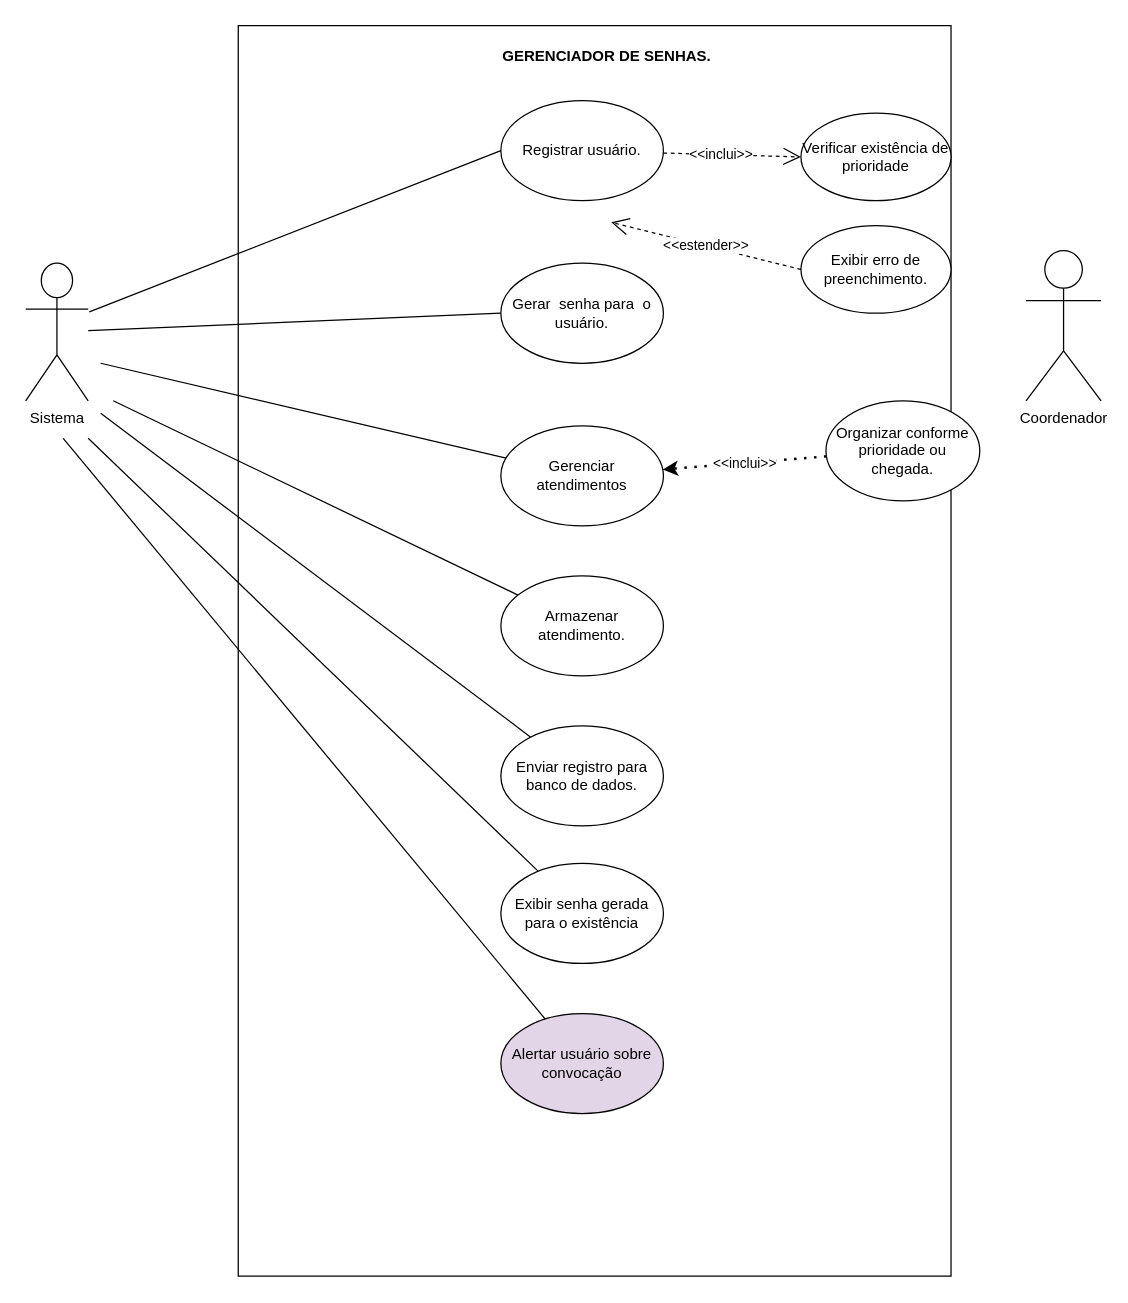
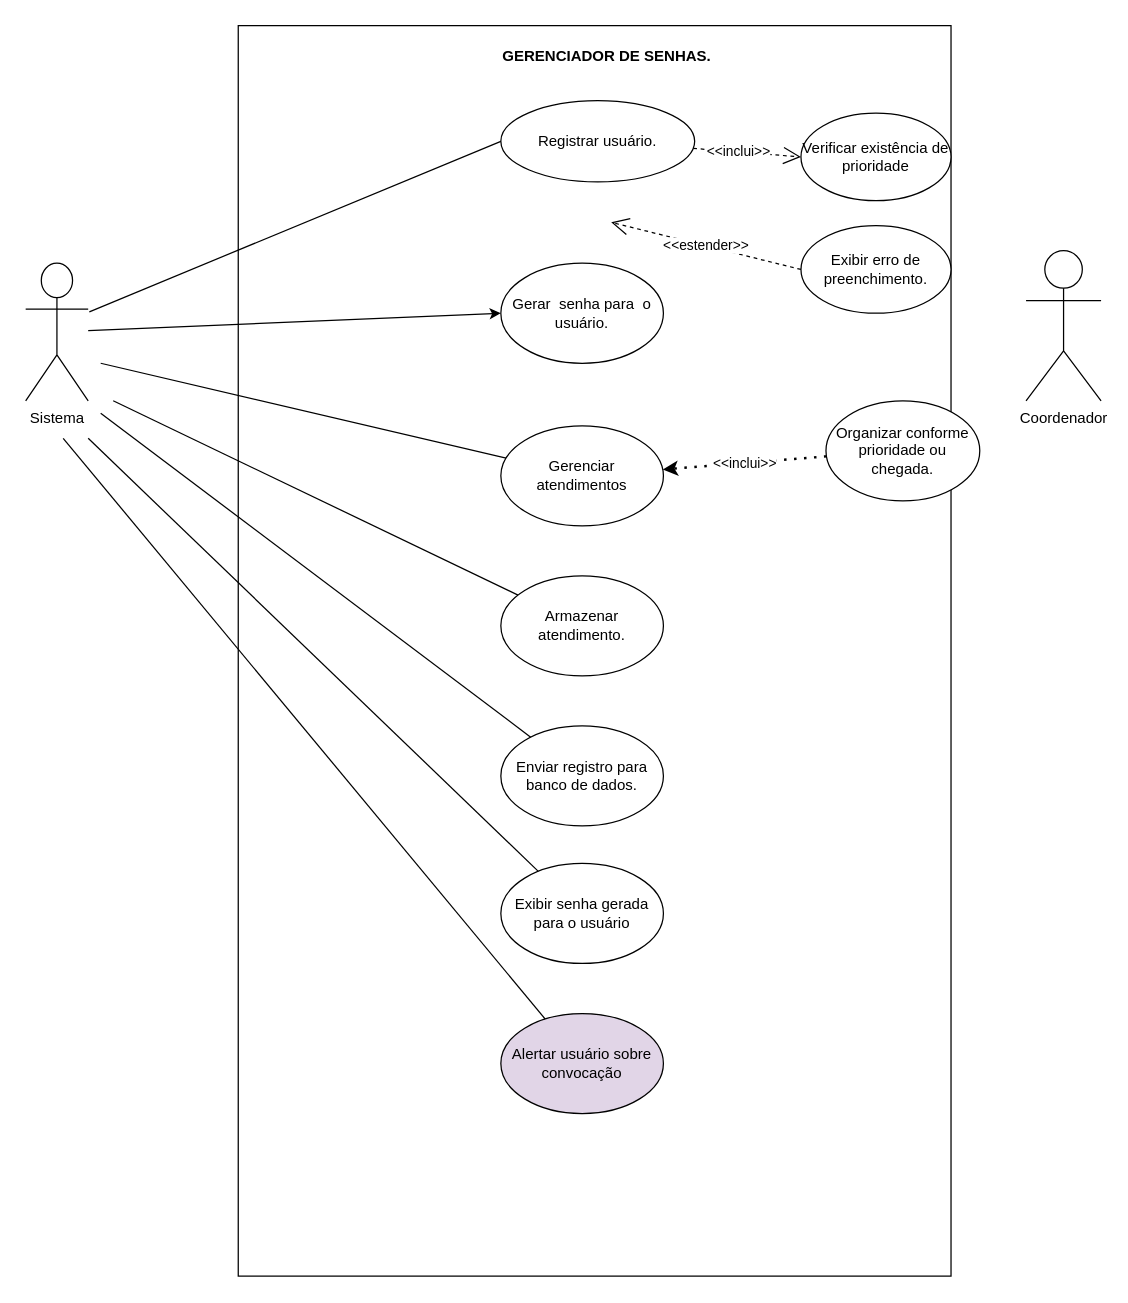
(582, 151) -> (598, 141)
(494, 313) -> (491, 314)
(582, 913) -> (582, 913)
